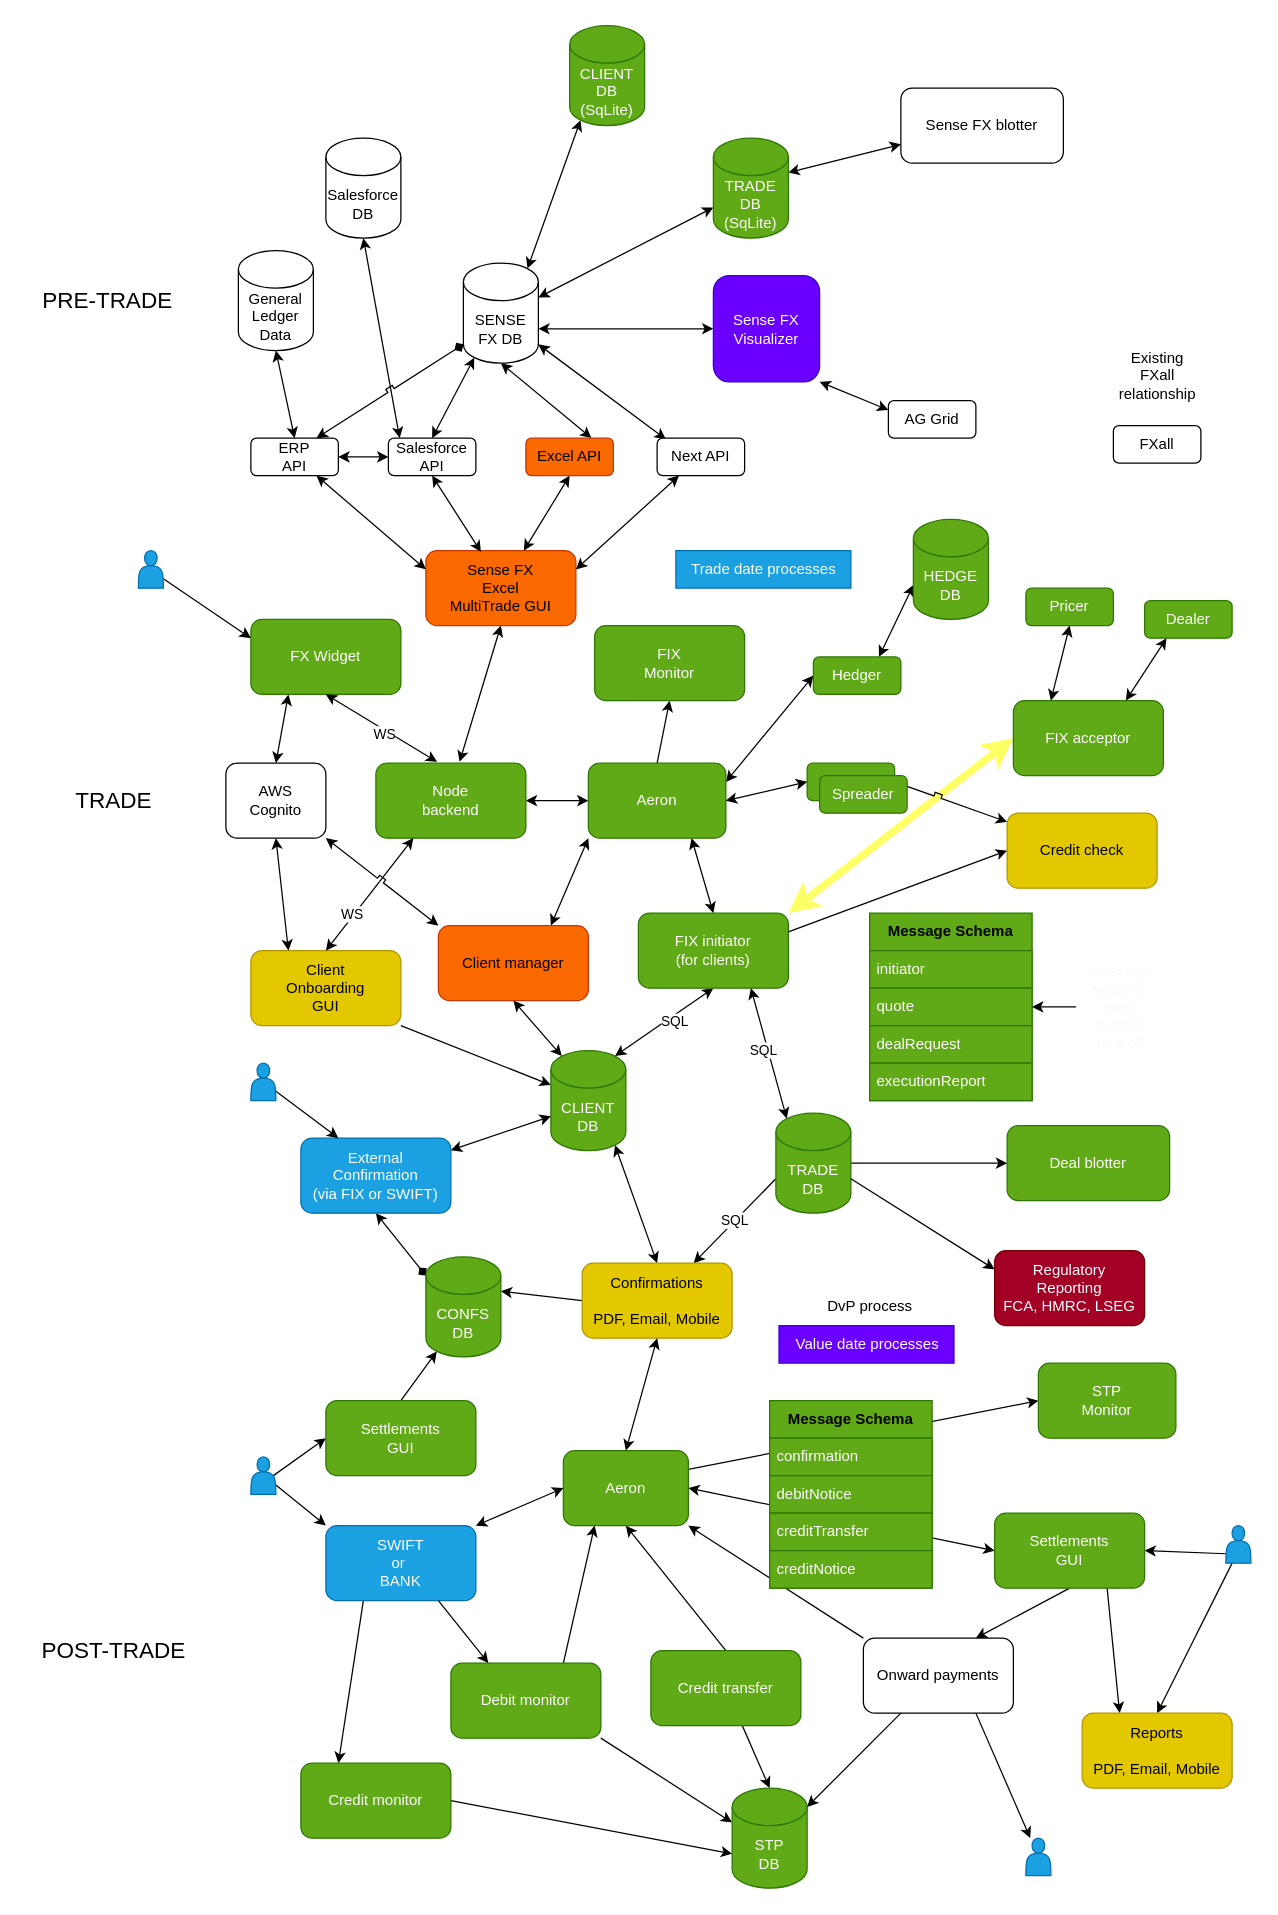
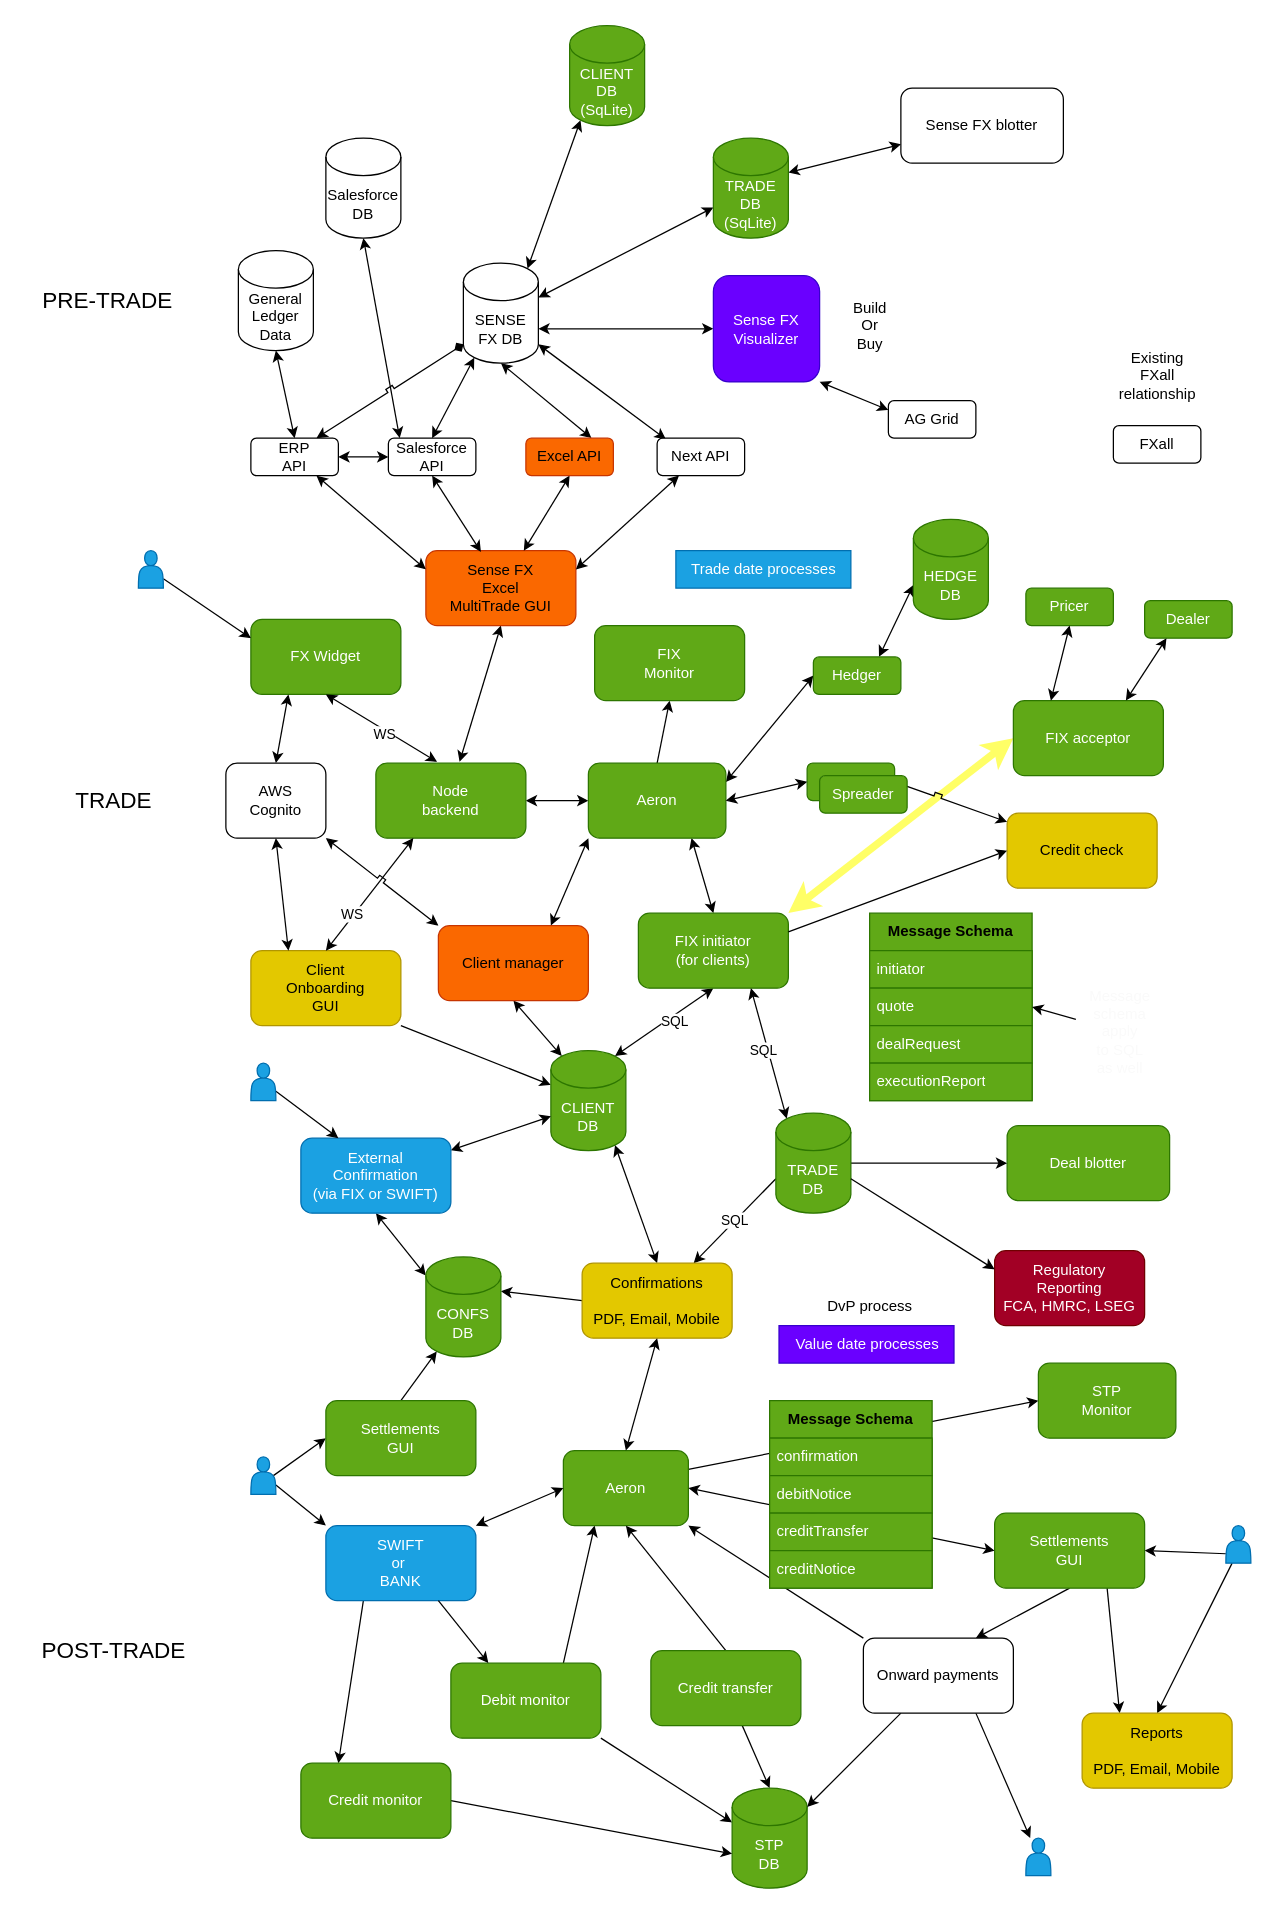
none -> (869, 326)
(1119, 1007) -> (1119, 1032)
(419, 1267) -> (419, 1268)
